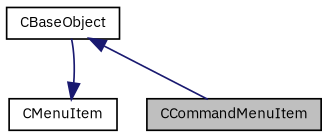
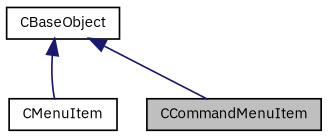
(74, 61) -> (52, 77)
